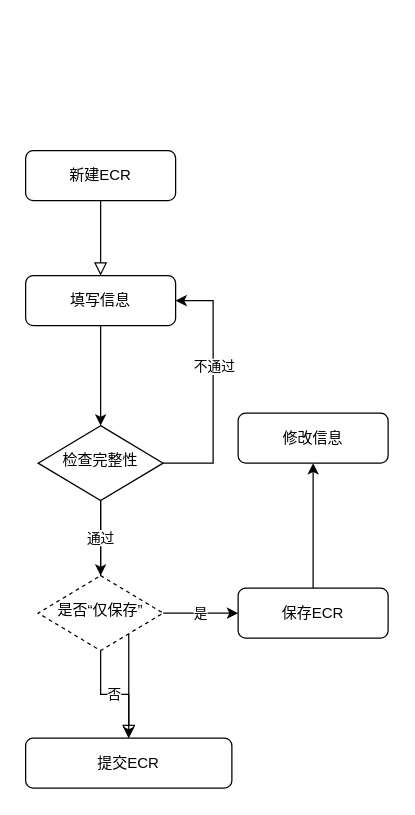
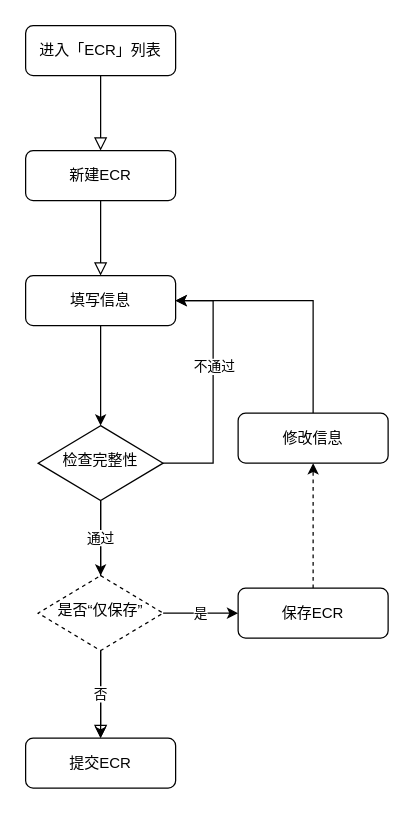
none -> (101, 51)
none -> (101, 107)
none -> (313, 308)
(313, 530) -> (313, 530)
(129, 763) -> (101, 763)
